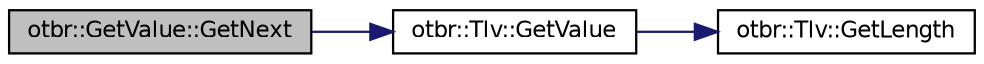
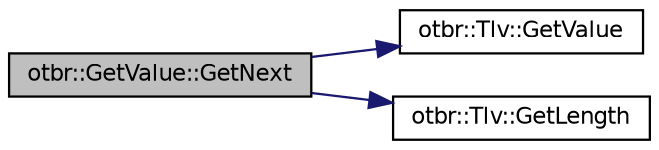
(666, 32) -> (340, 97)
